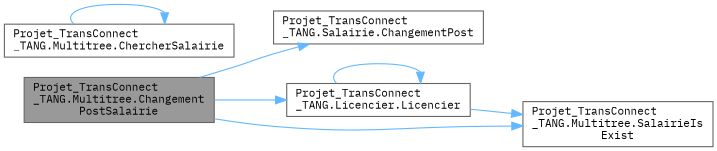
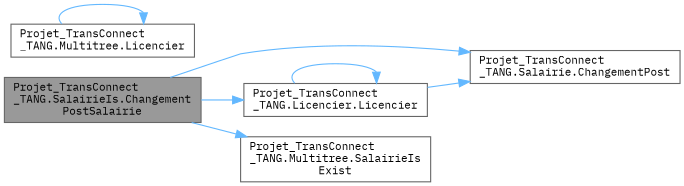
(119, 41) -> (103, 41)
(119, 100) -> (103, 100)
(491, 111) -> (443, 85)
